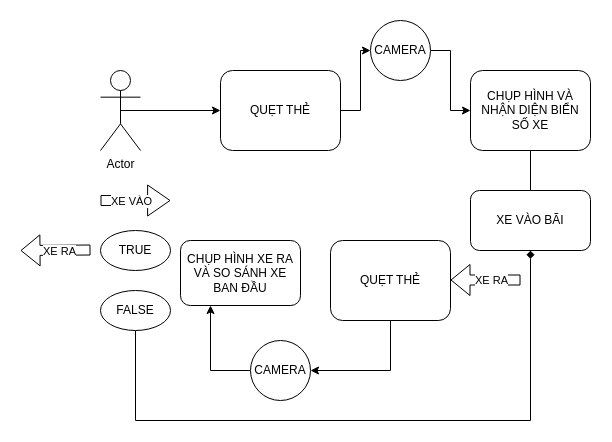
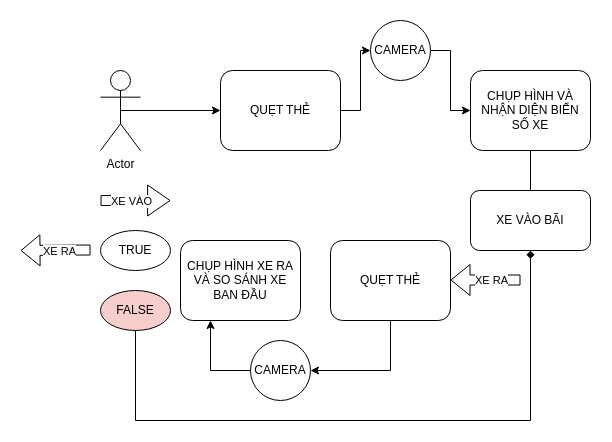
(241, 273) -> (241, 281)
(136, 311) -> (136, 311)
